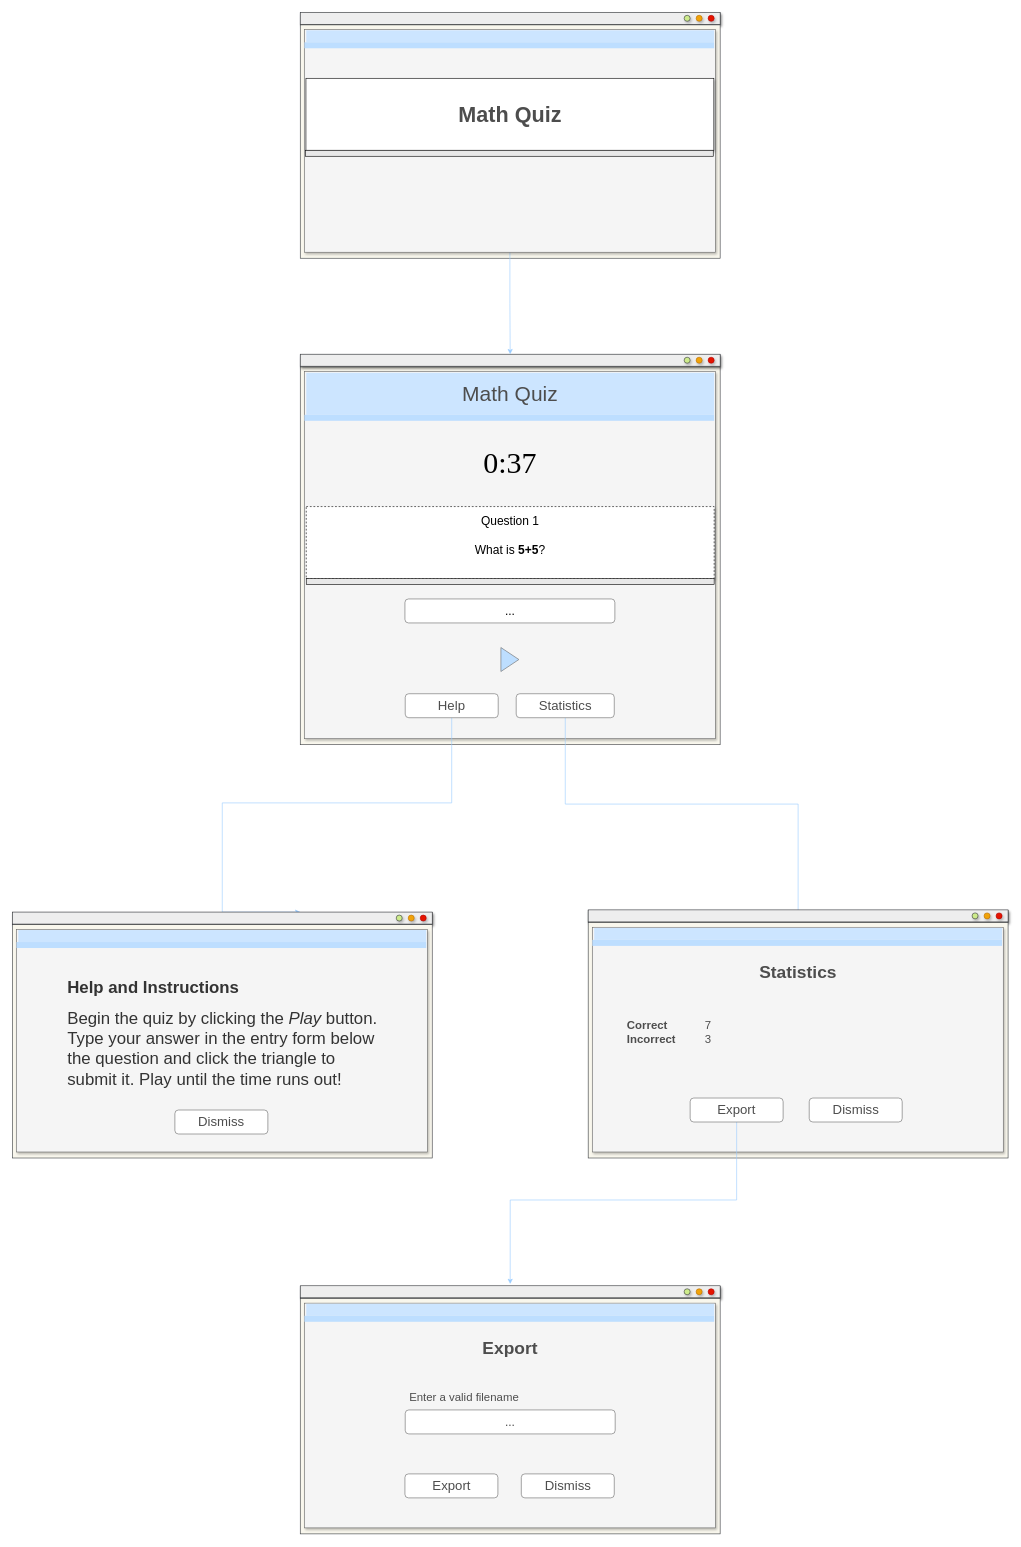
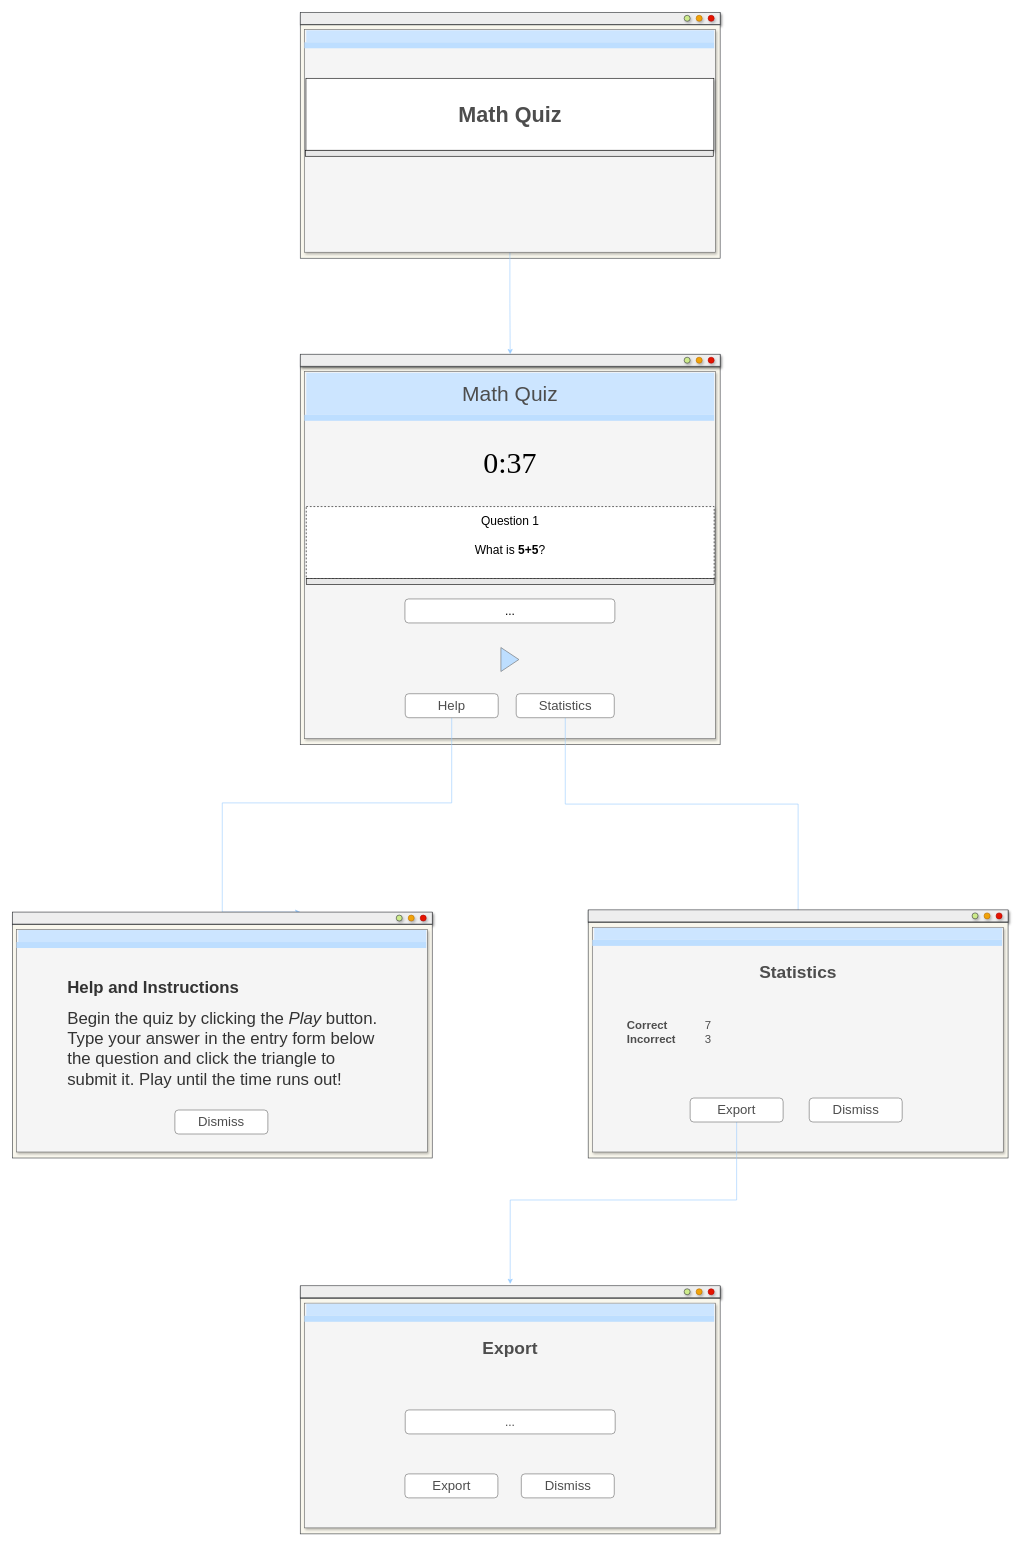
(510, 1398) -> none
